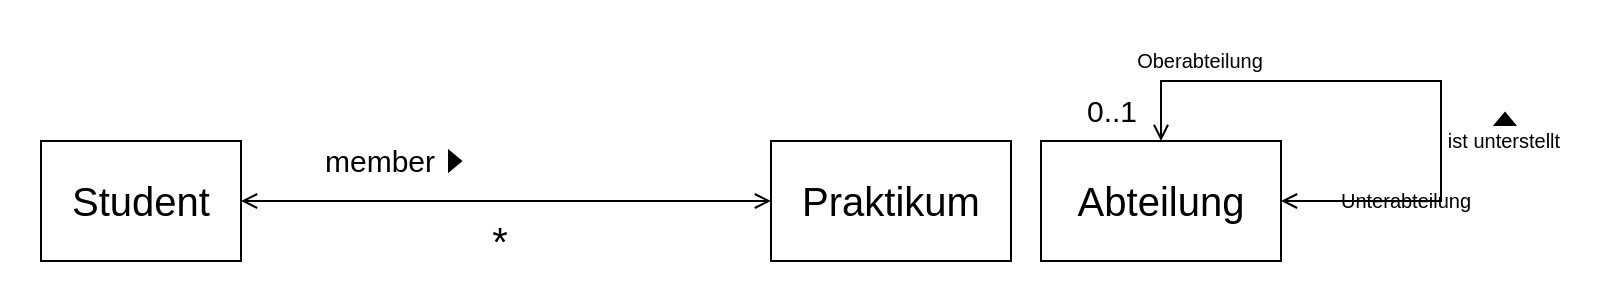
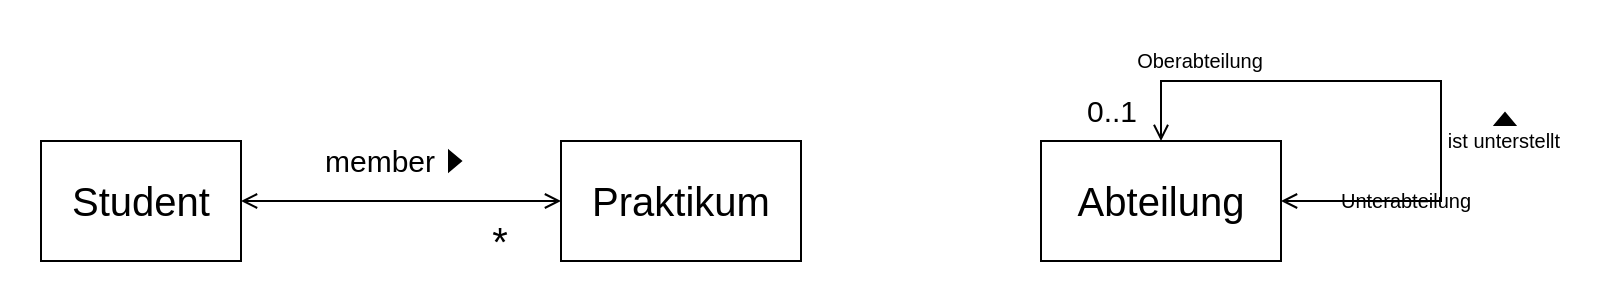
(891, 201) -> (681, 201)
